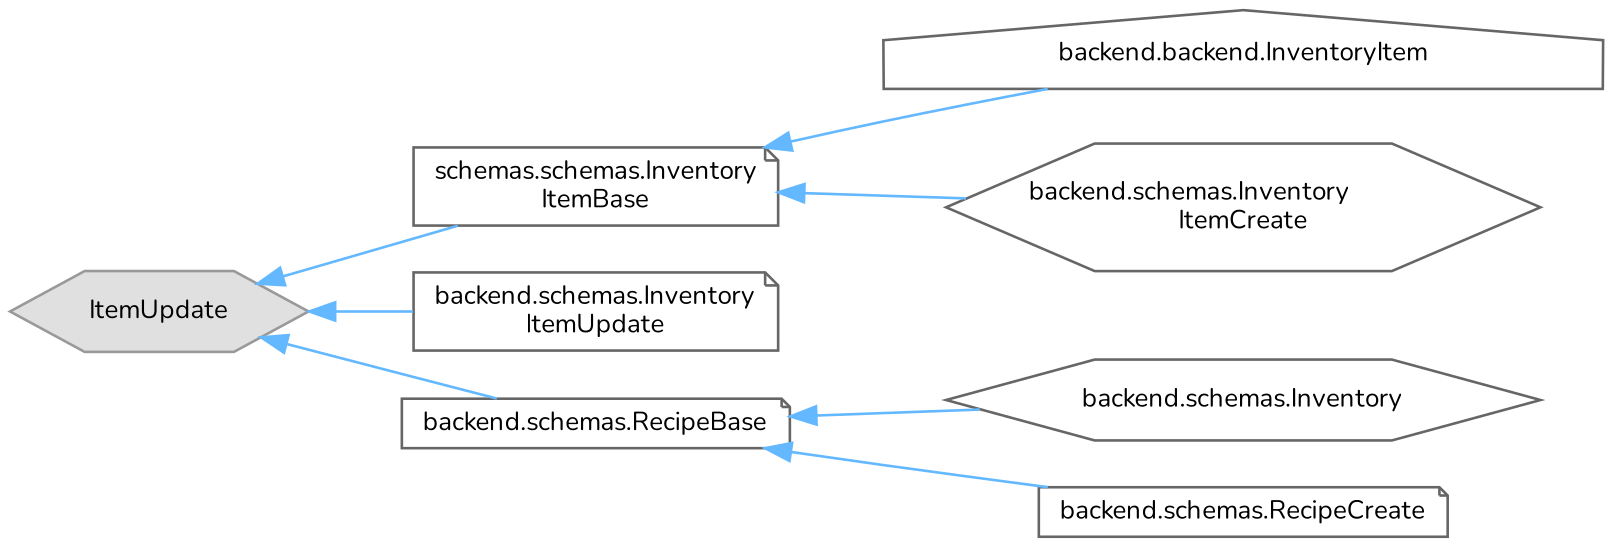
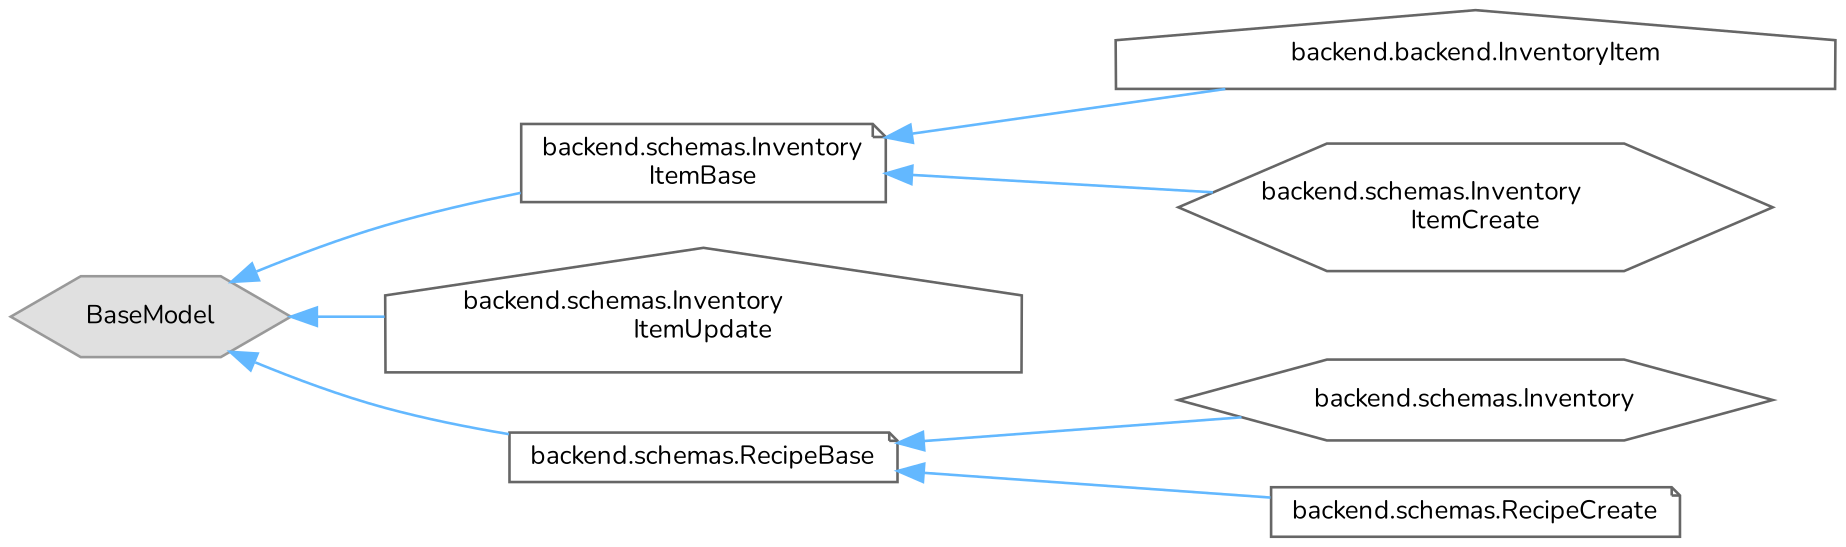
(596, 186) -> (703, 163)
(159, 311) -> (151, 317)
(596, 311) -> (703, 317)
